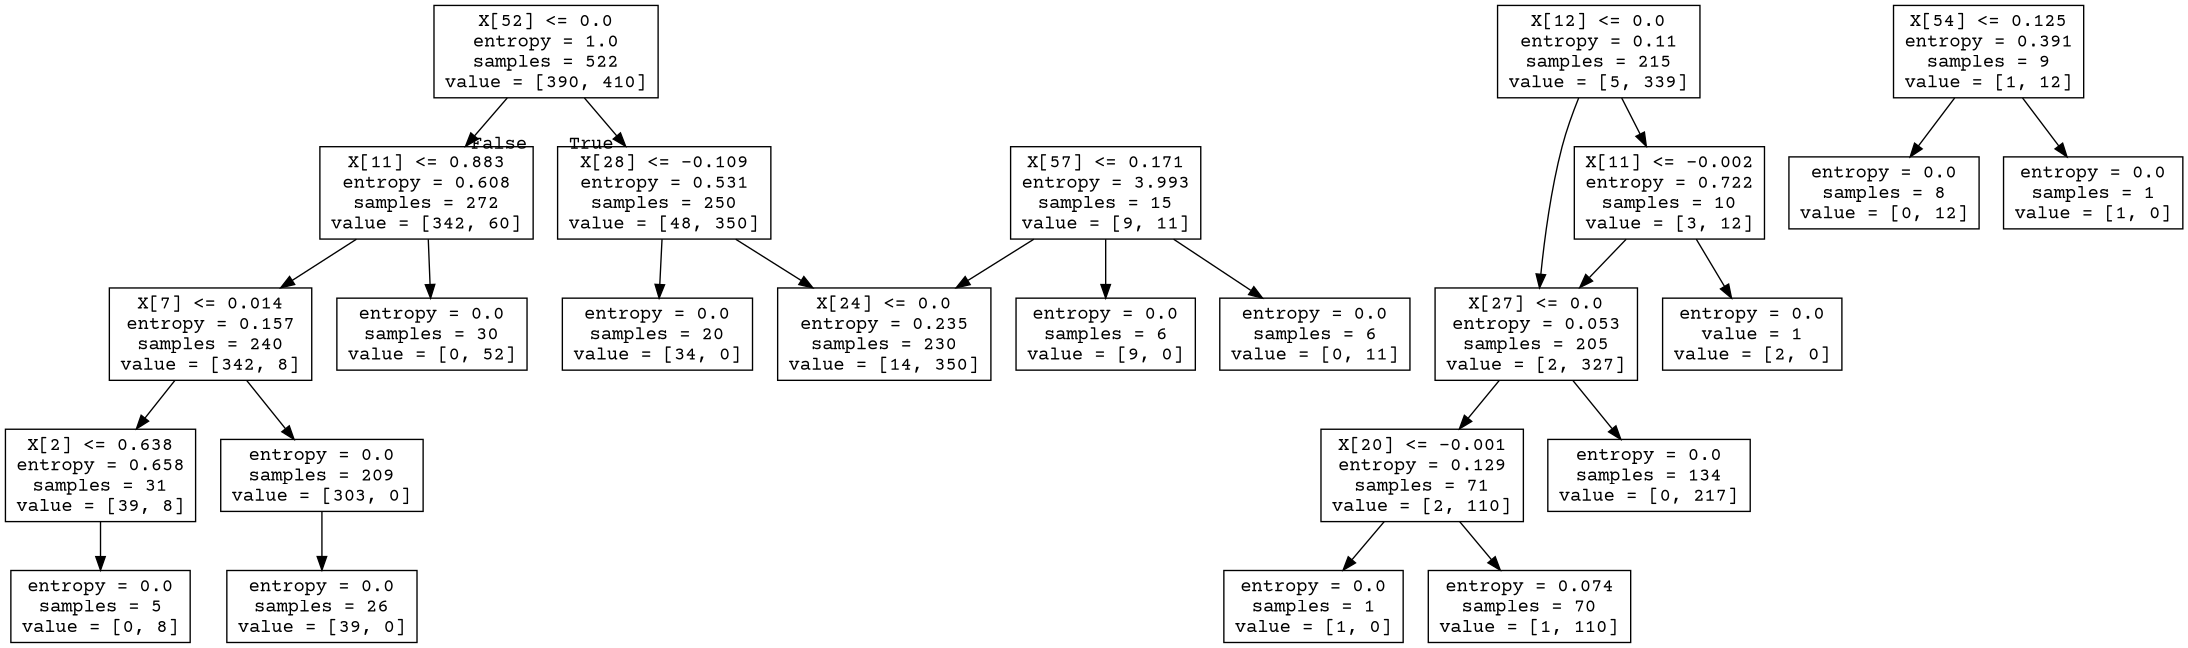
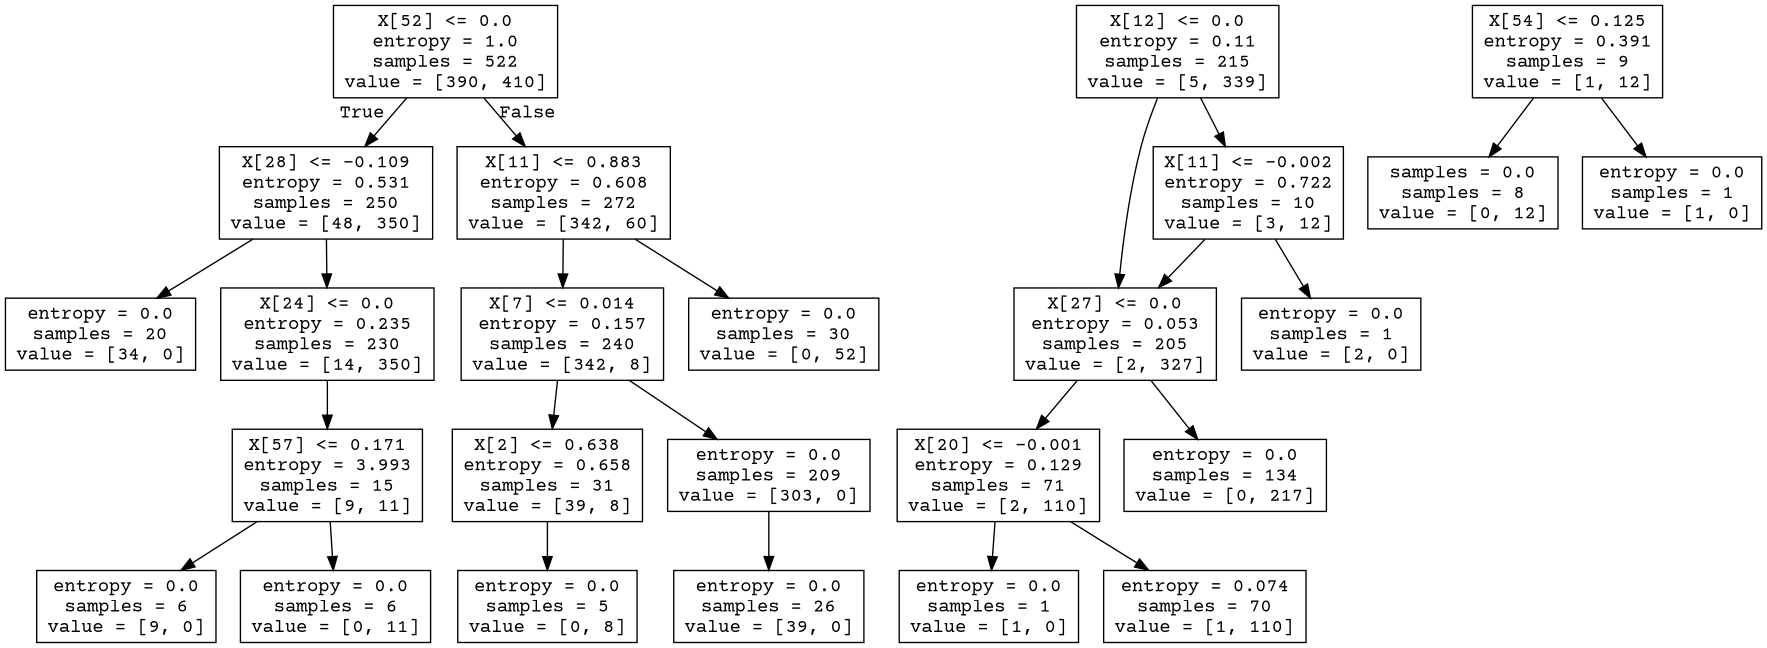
(1884, 193) -> (1463, 193)
(1001, 260) -> (327, 398)
(1752, 334) -> (1331, 334)
